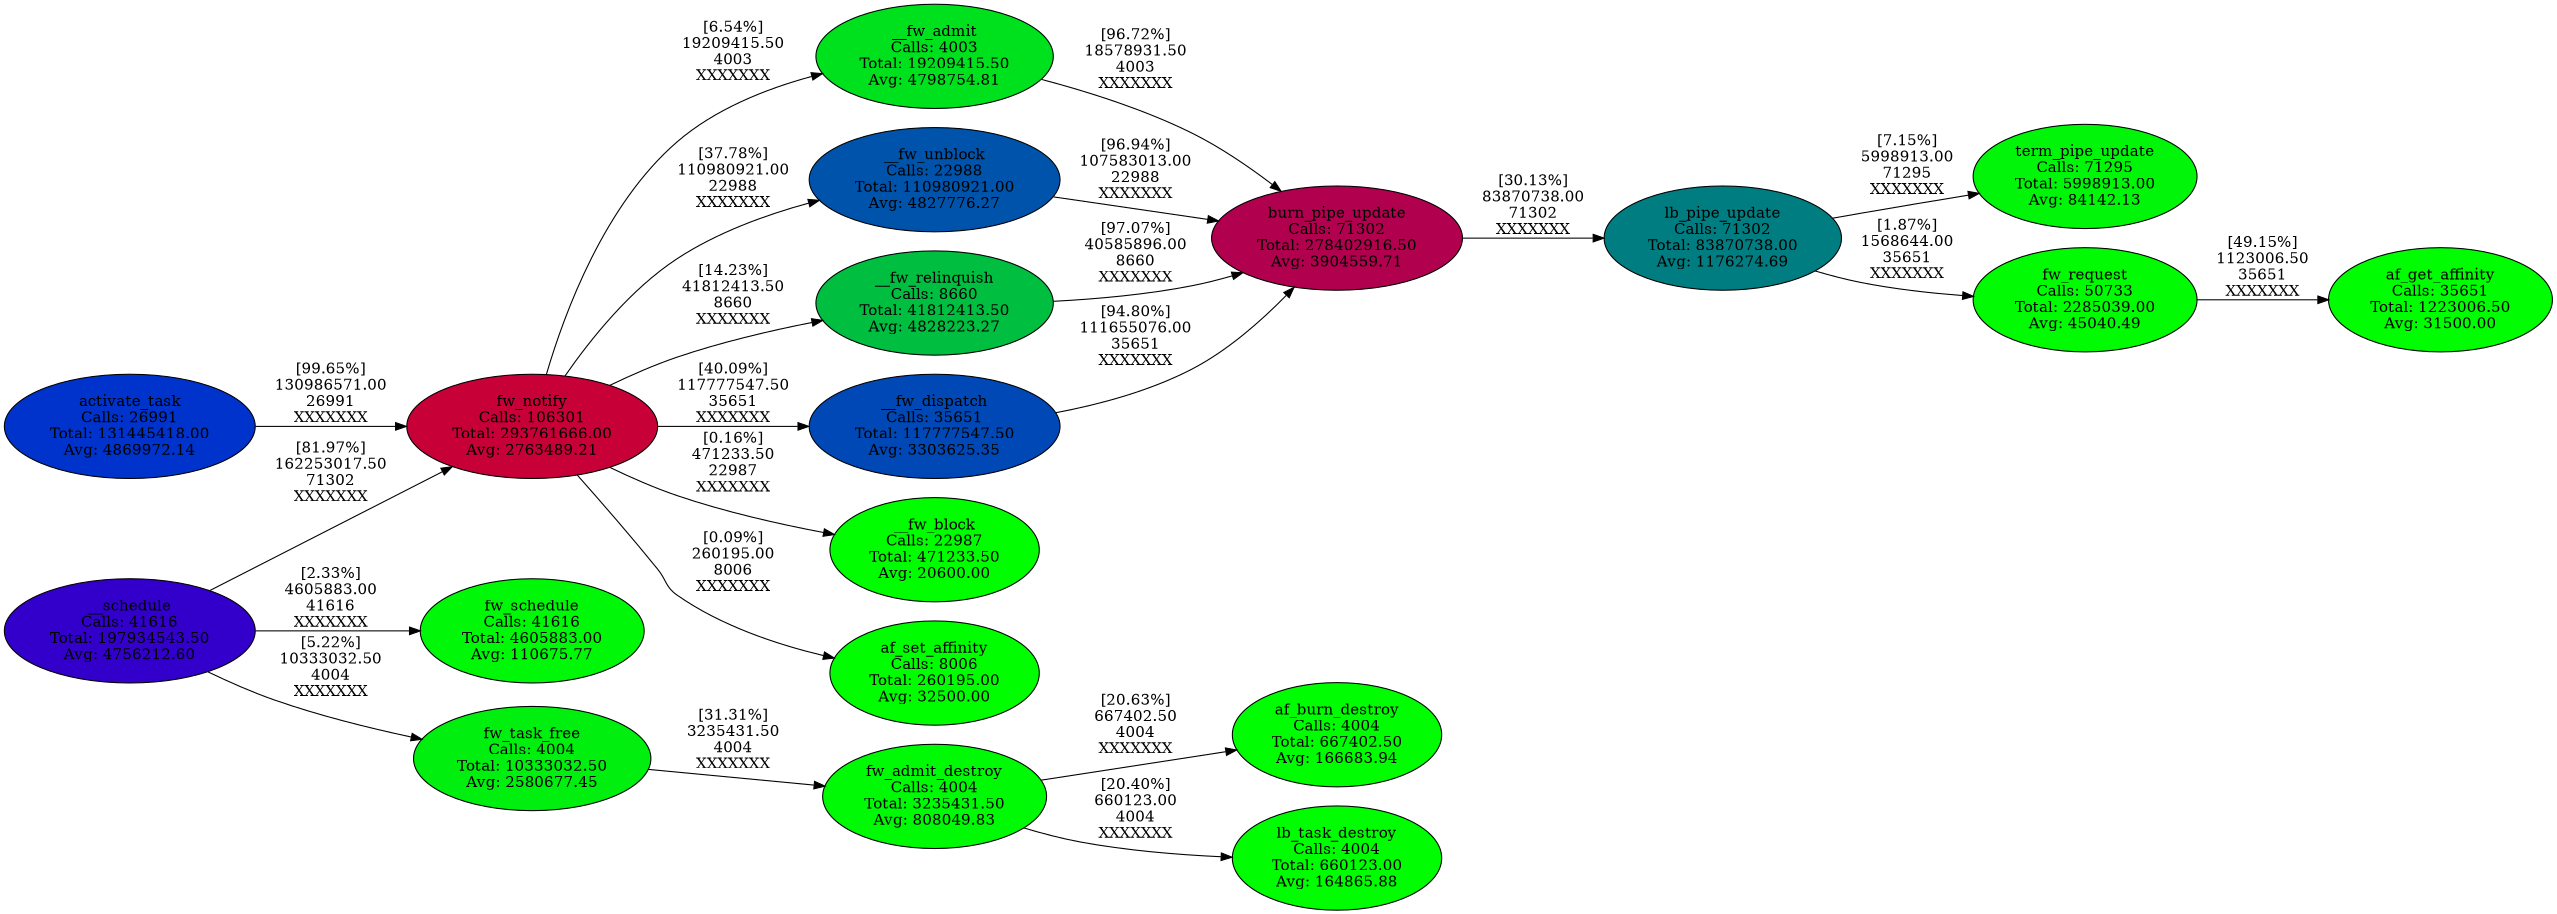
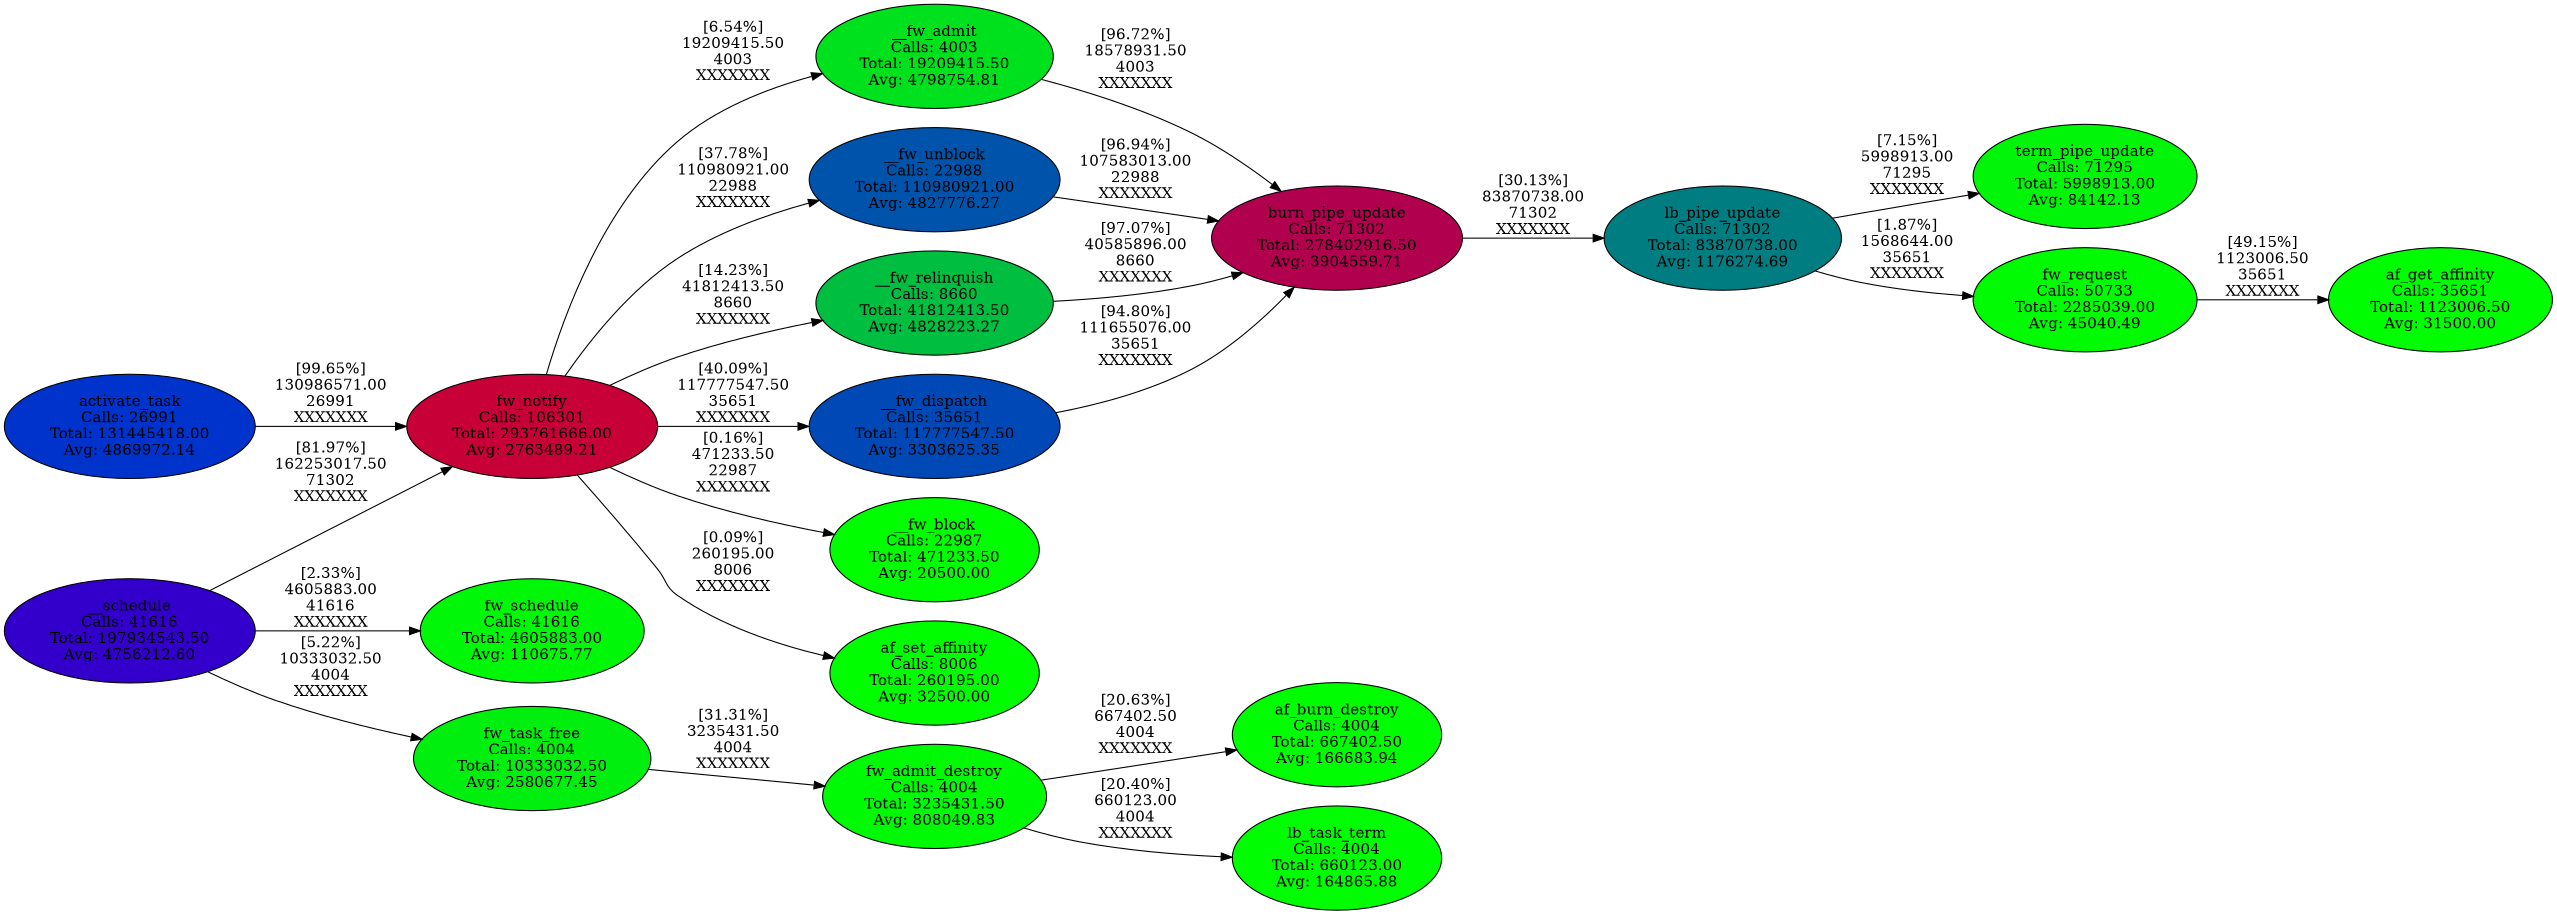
(2440, 300) -> (2440, 300)
(935, 550) -> (935, 550)
(1337, 858) -> (1337, 858)
